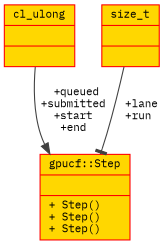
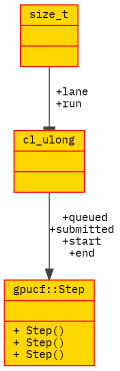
(114, 108) -> (49, 96)
